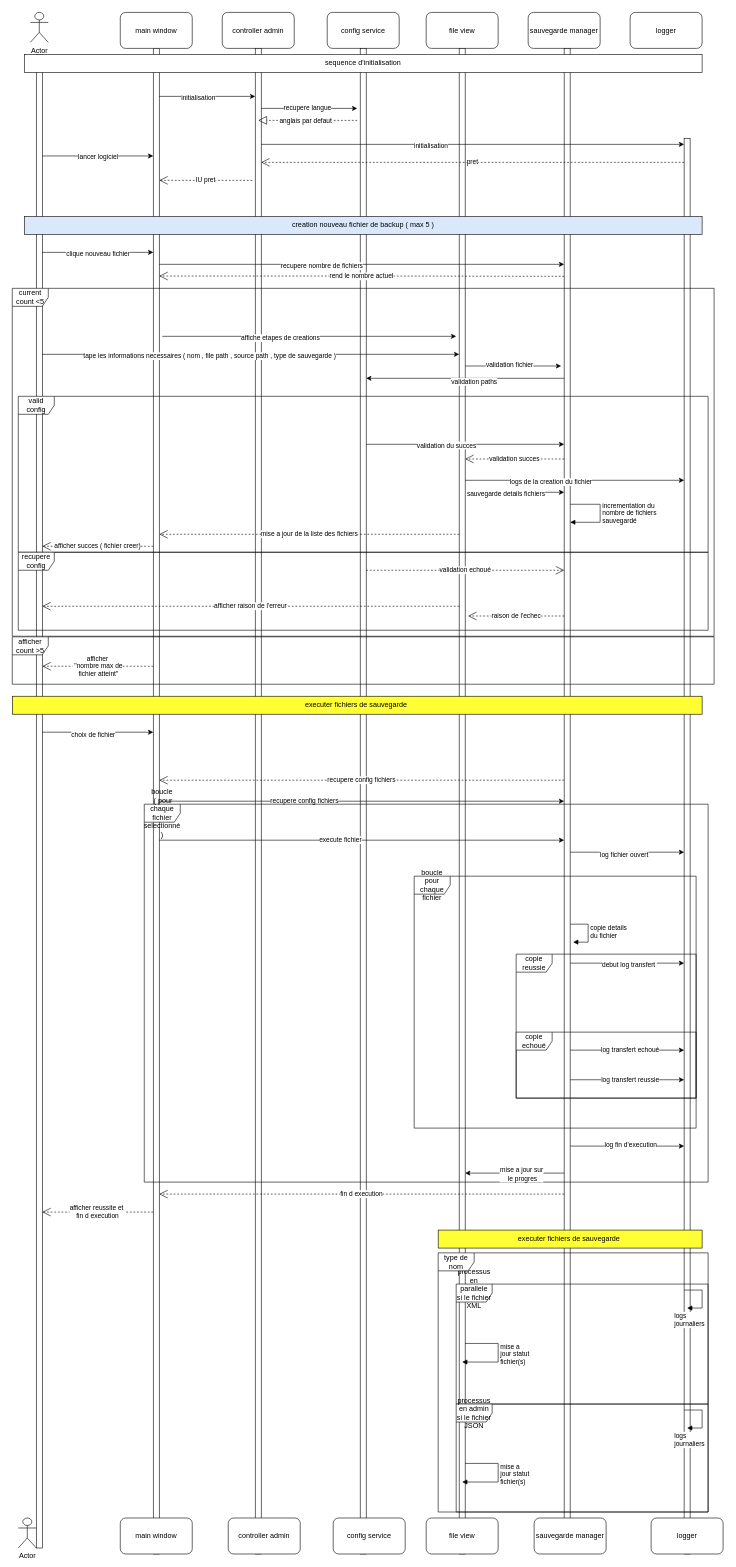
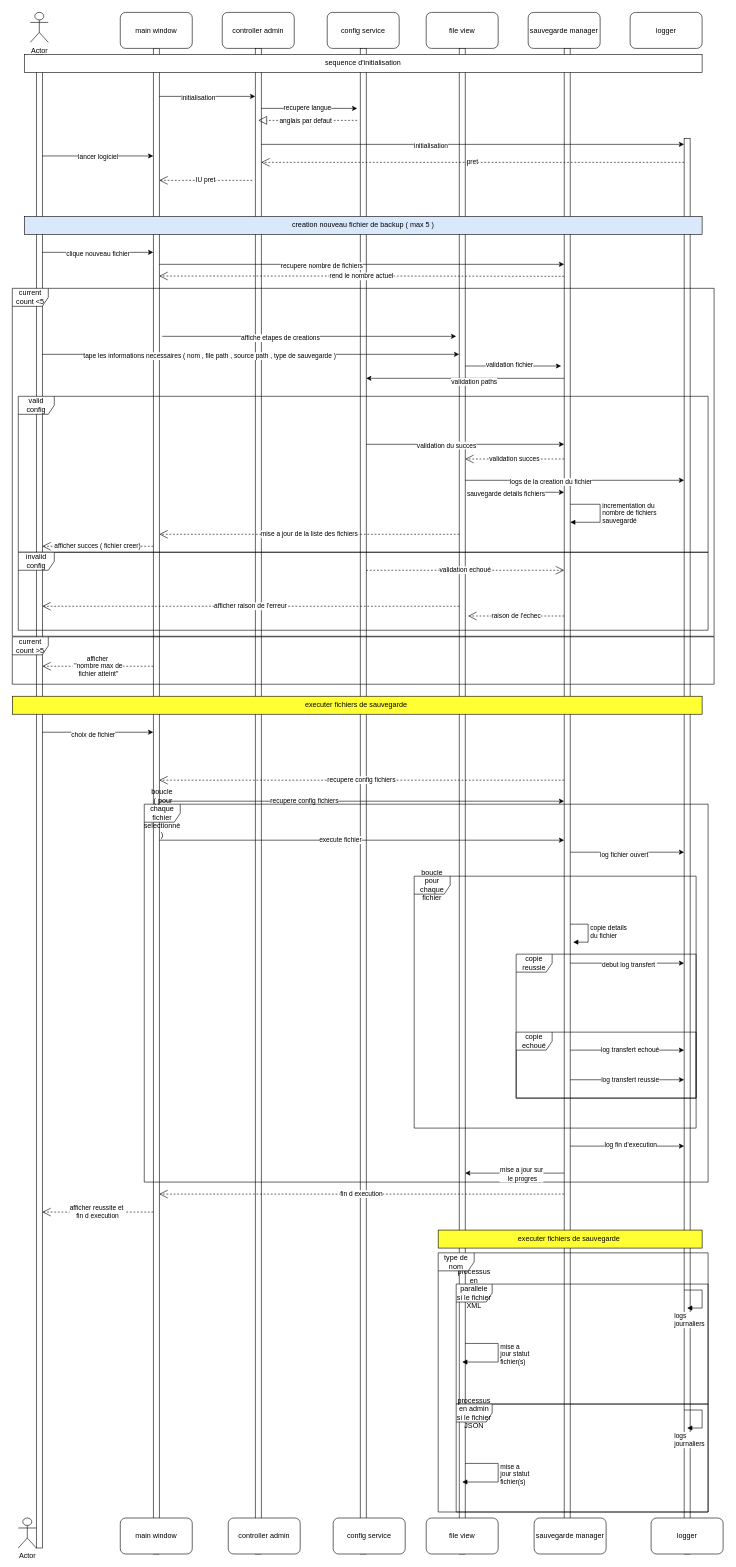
(36, 561) -> (36, 561)
(30, 646) -> (30, 646)
